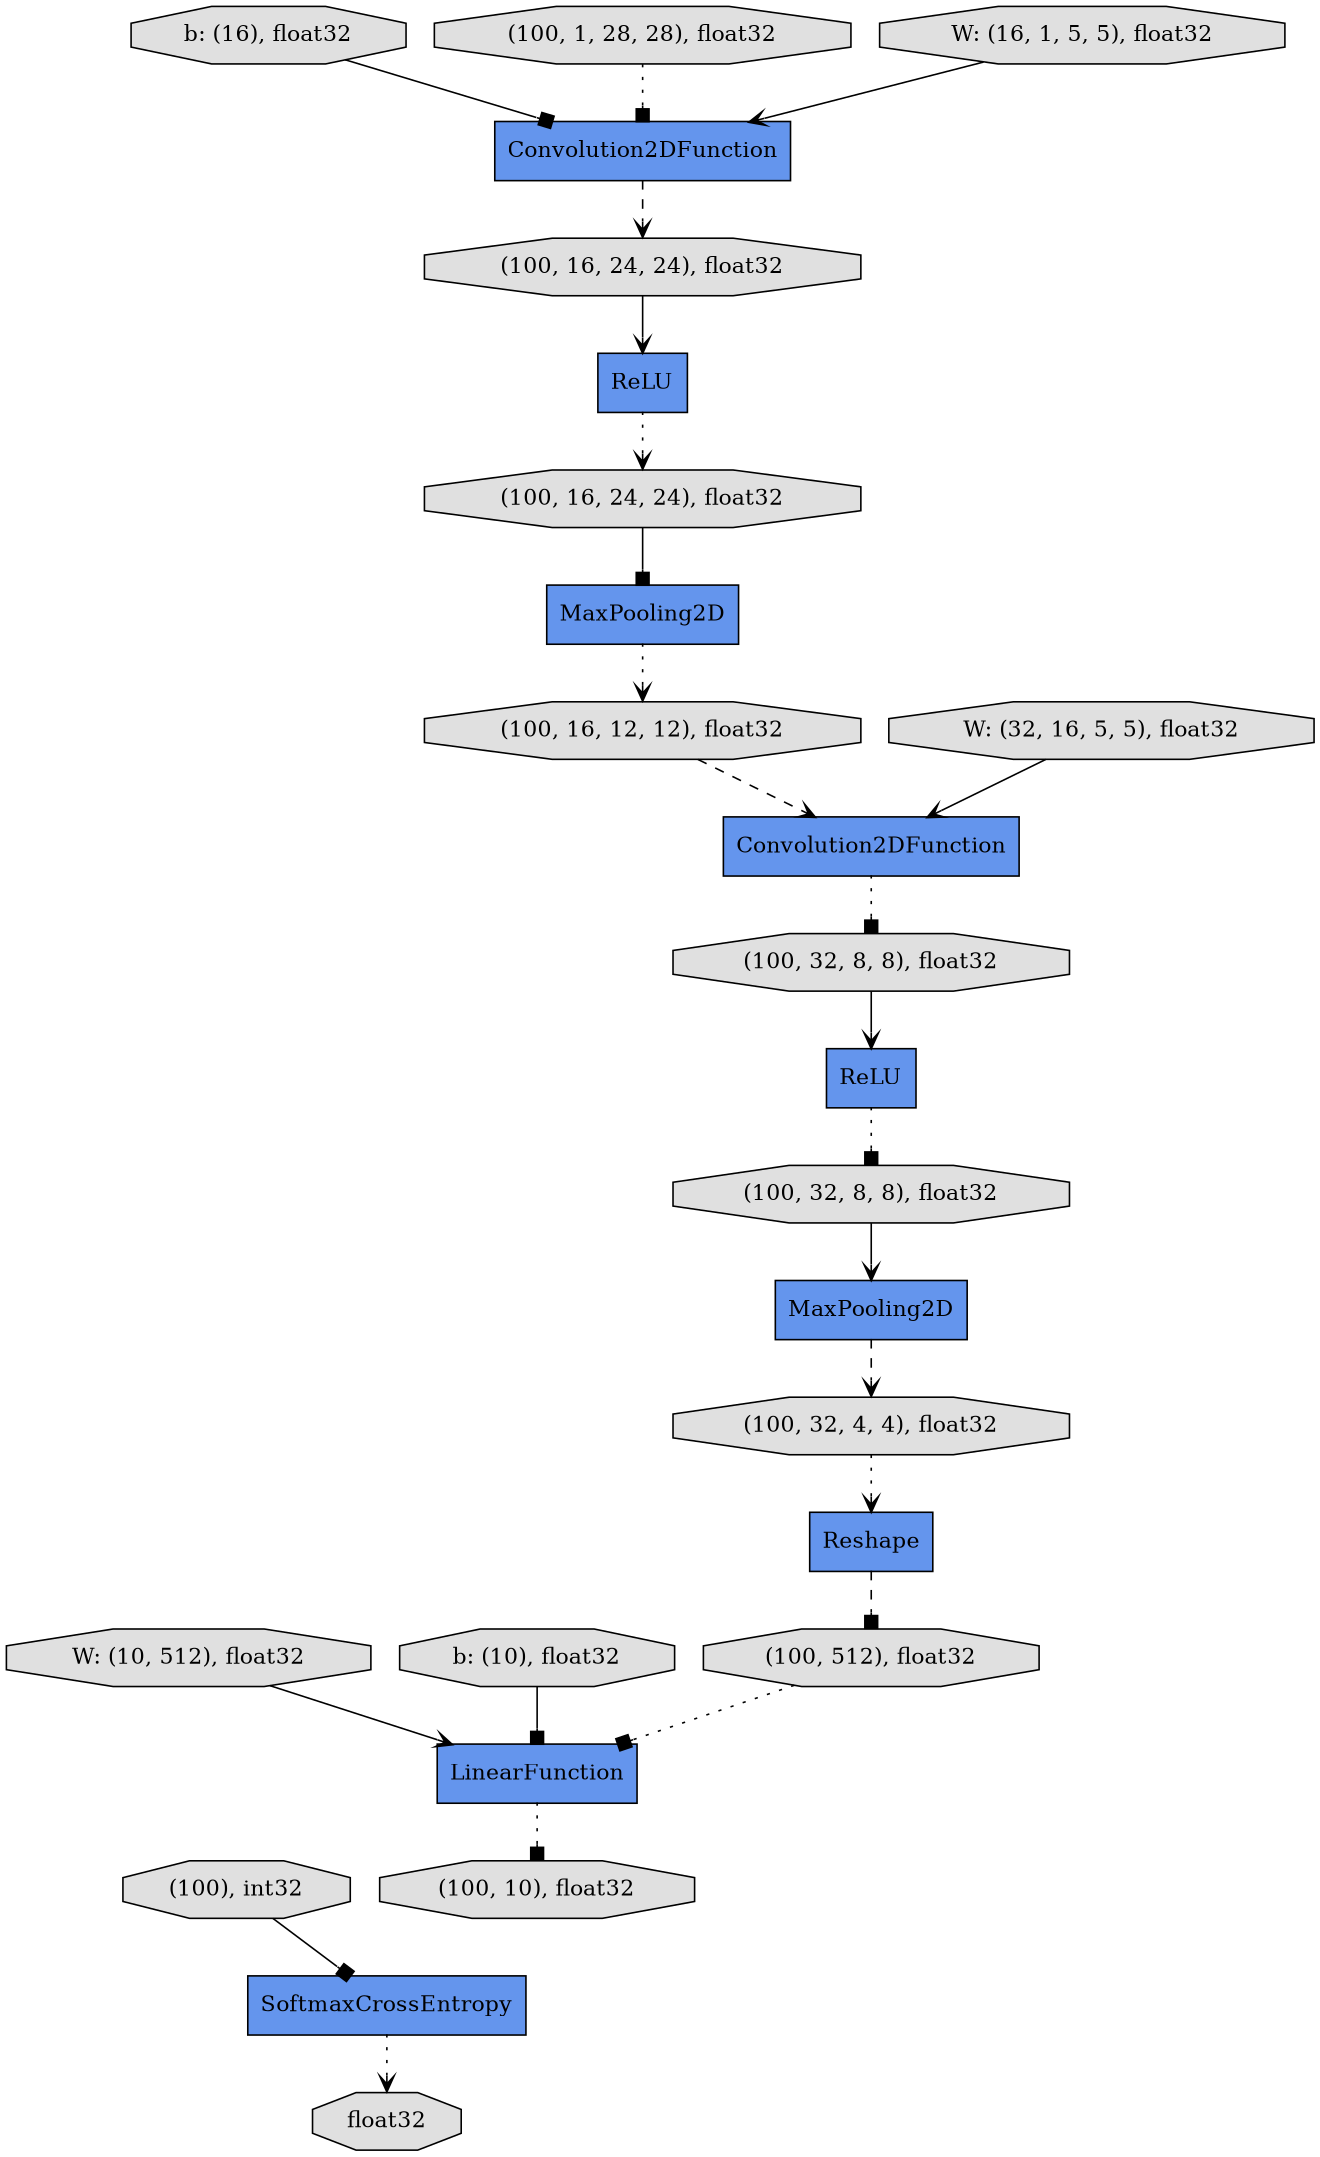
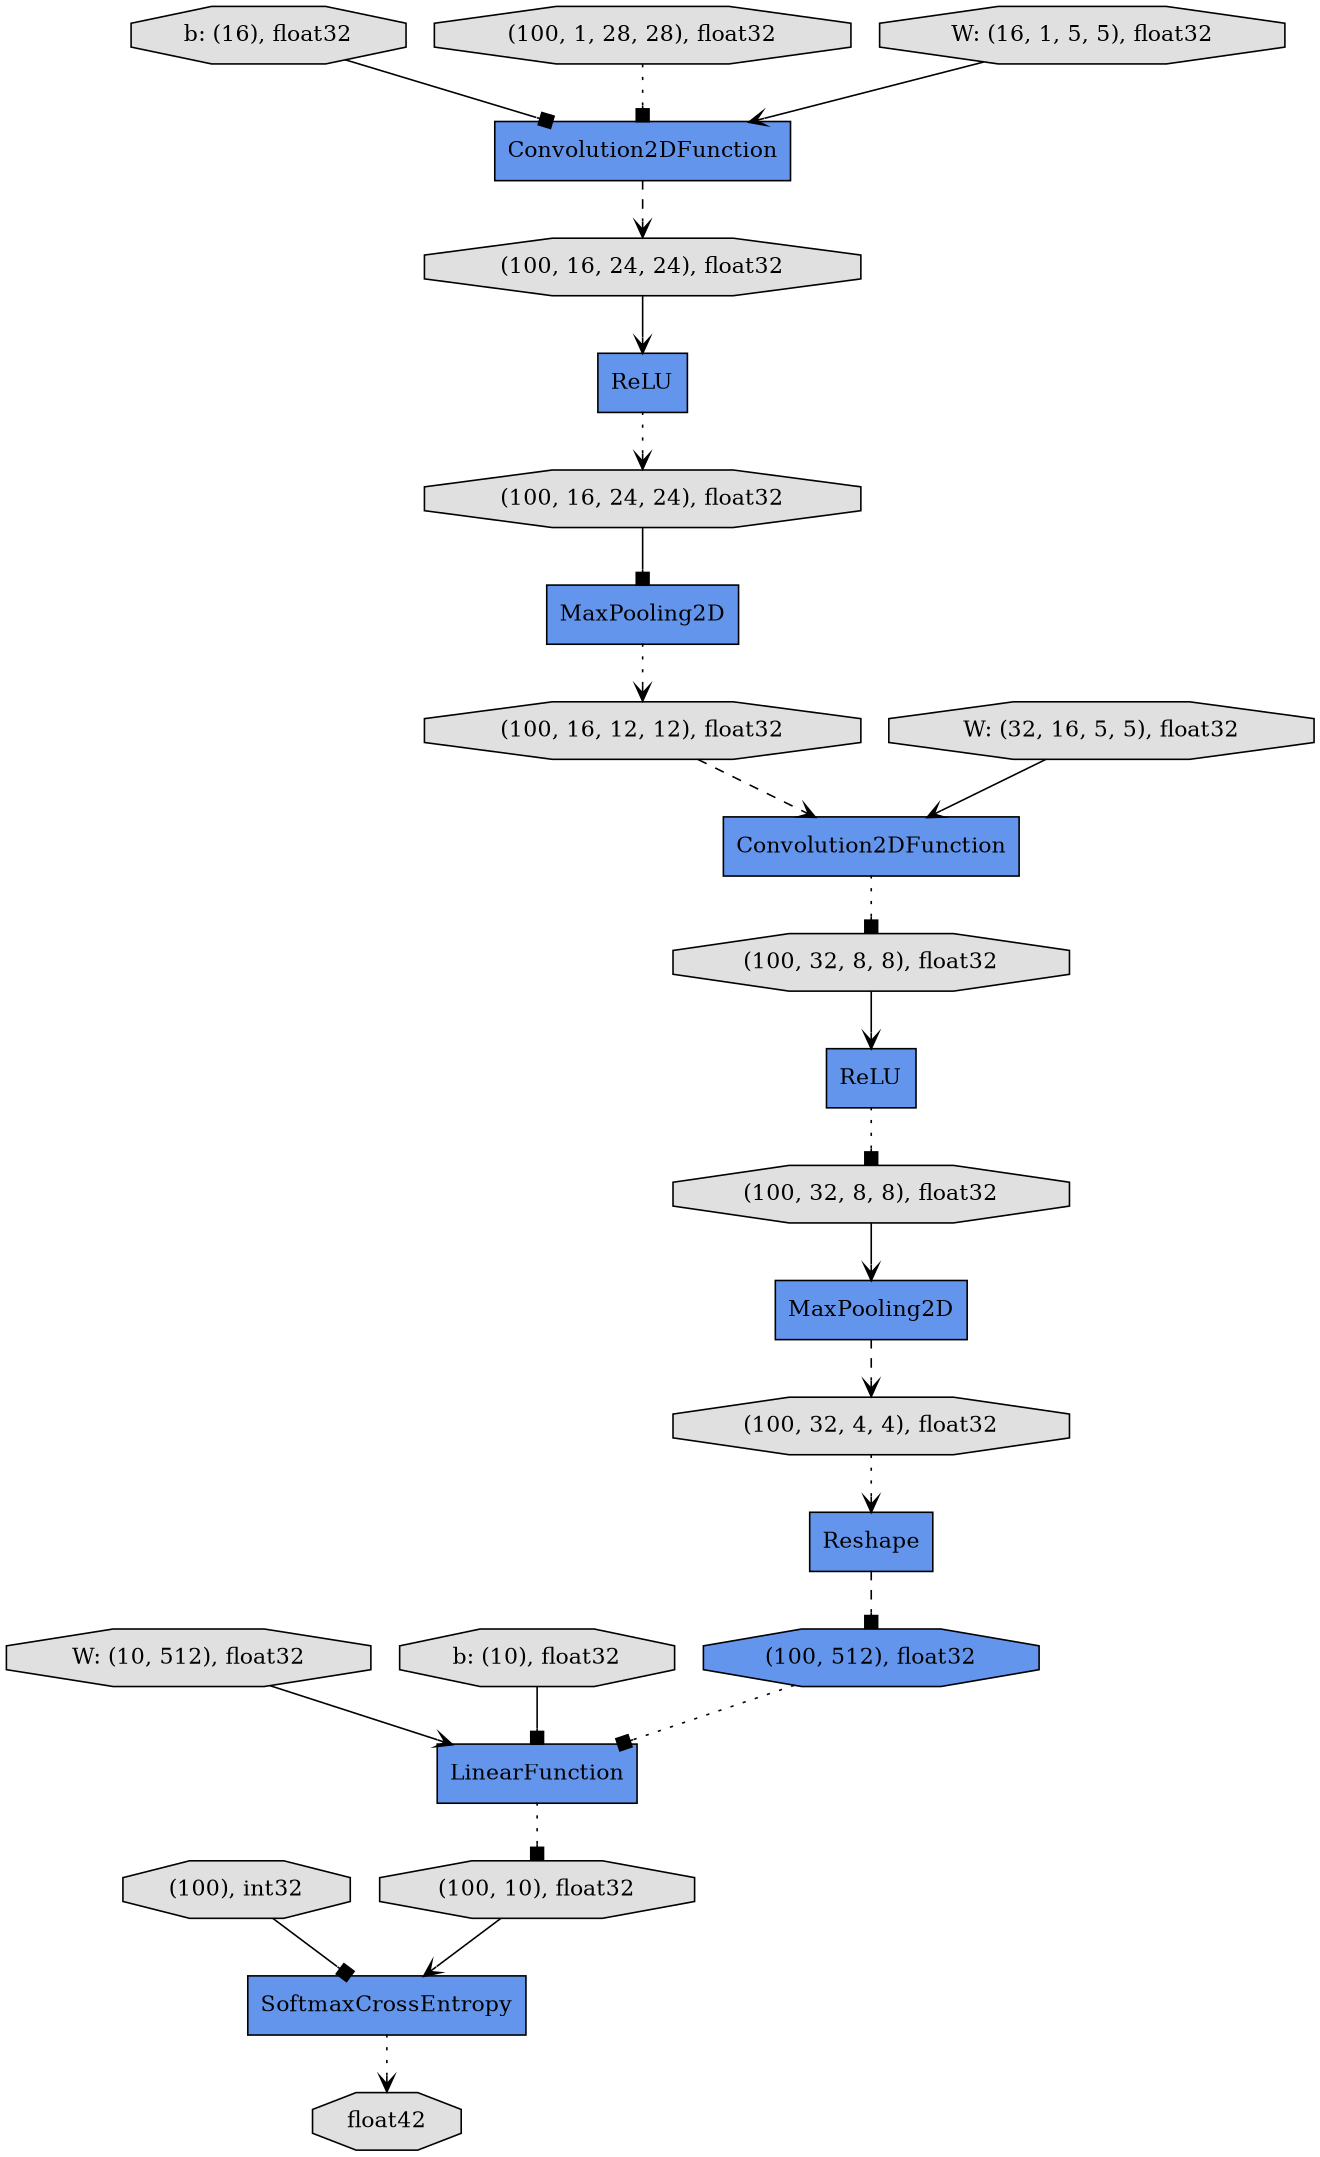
(871, 1658) -> (871, 1658)
none -> (469, 1942)
(387, 2121) -> (387, 2121)
